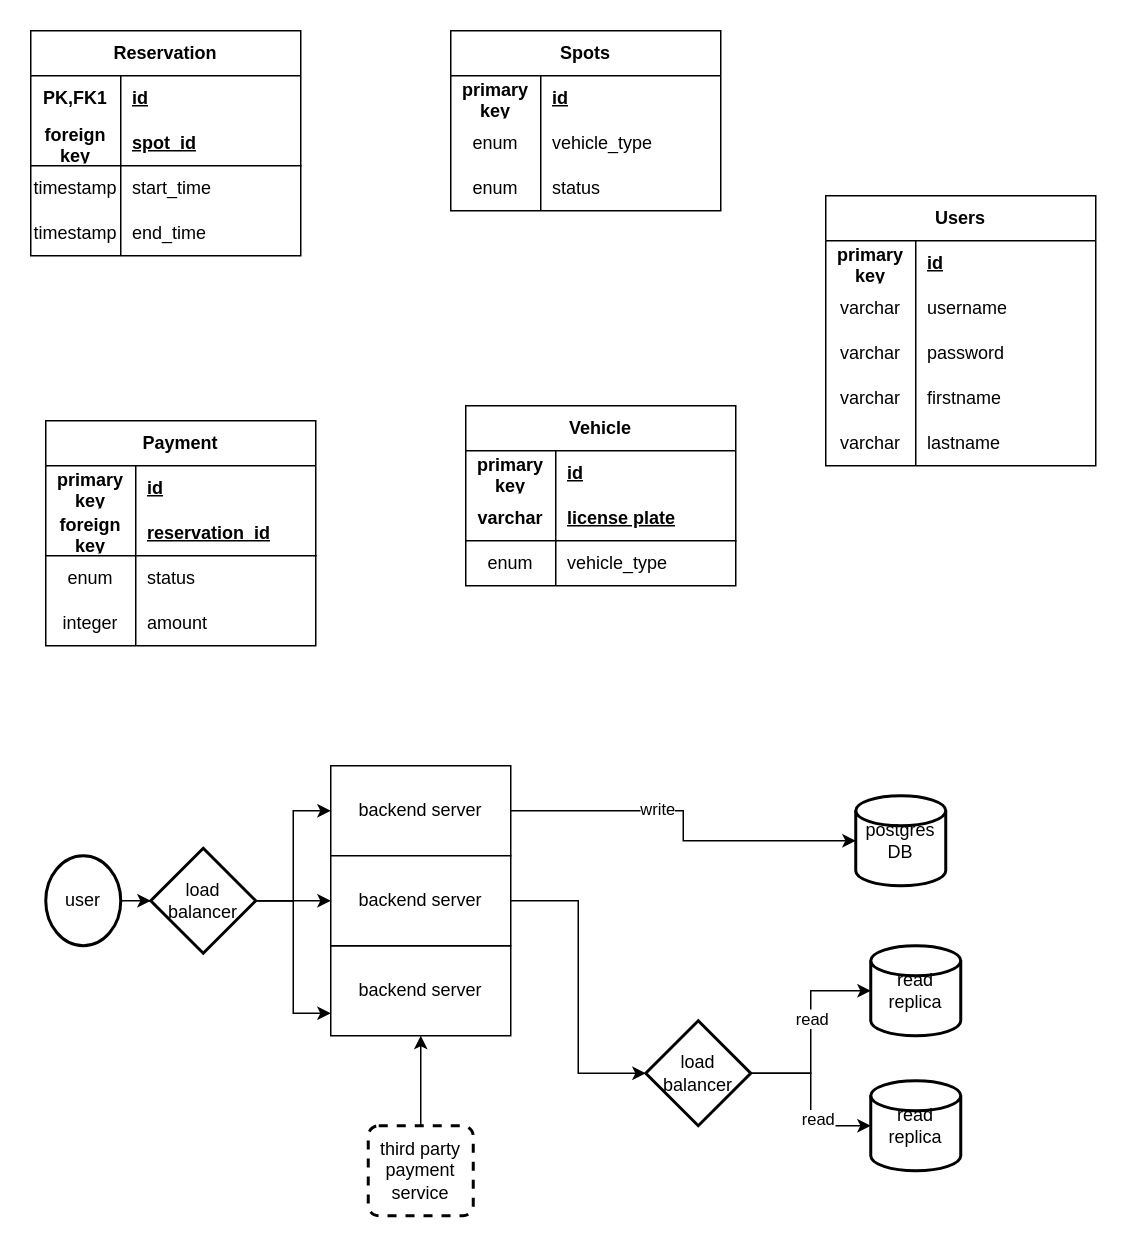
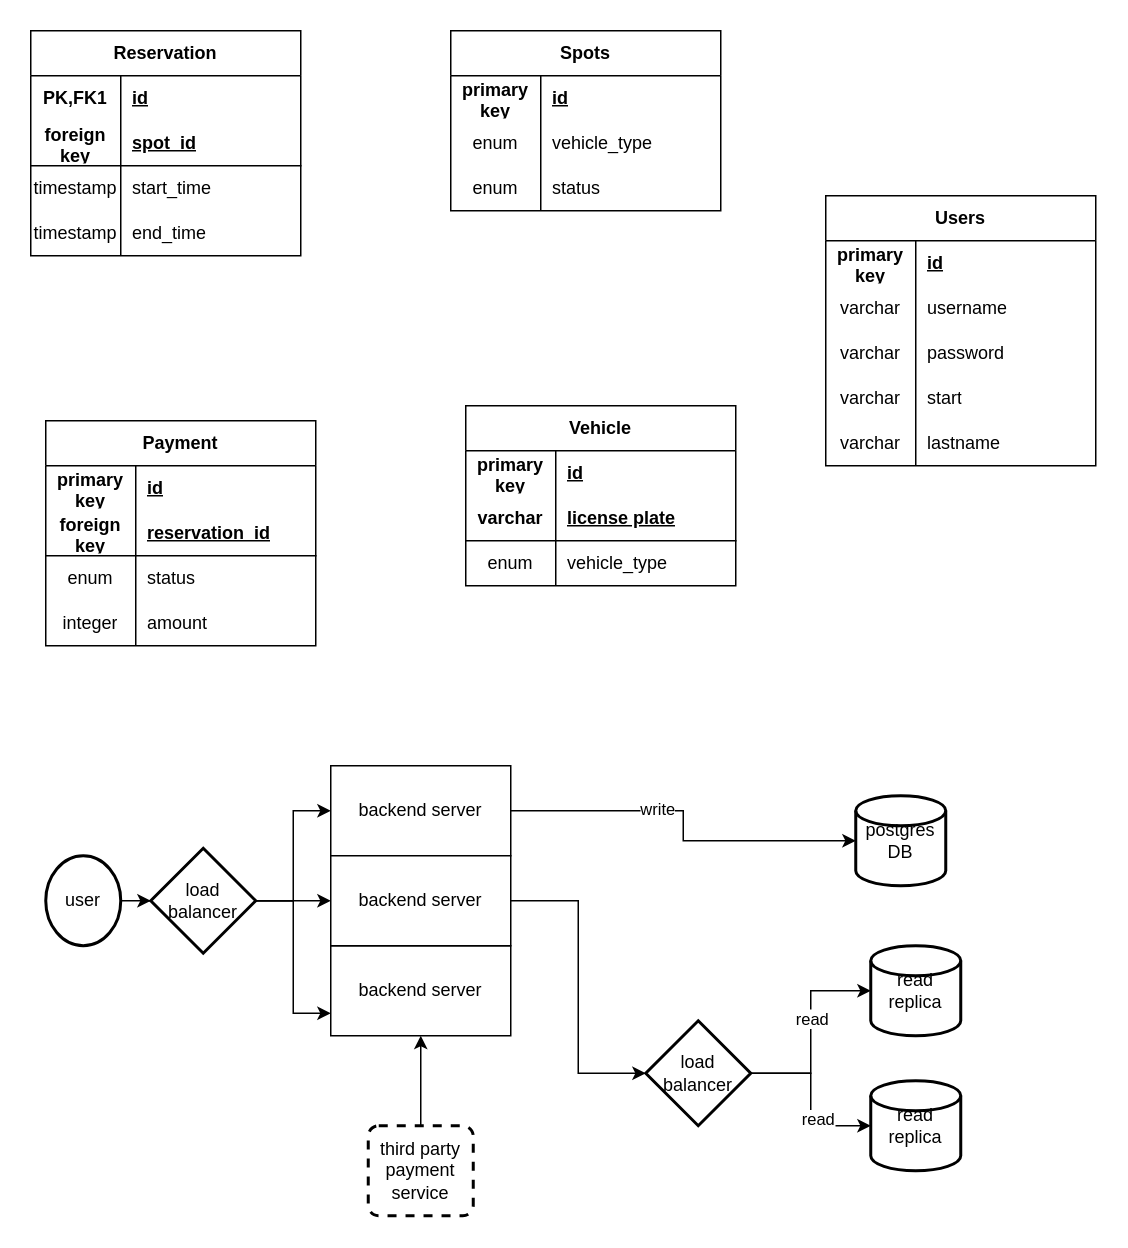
(971, 398) -> (953, 398)
